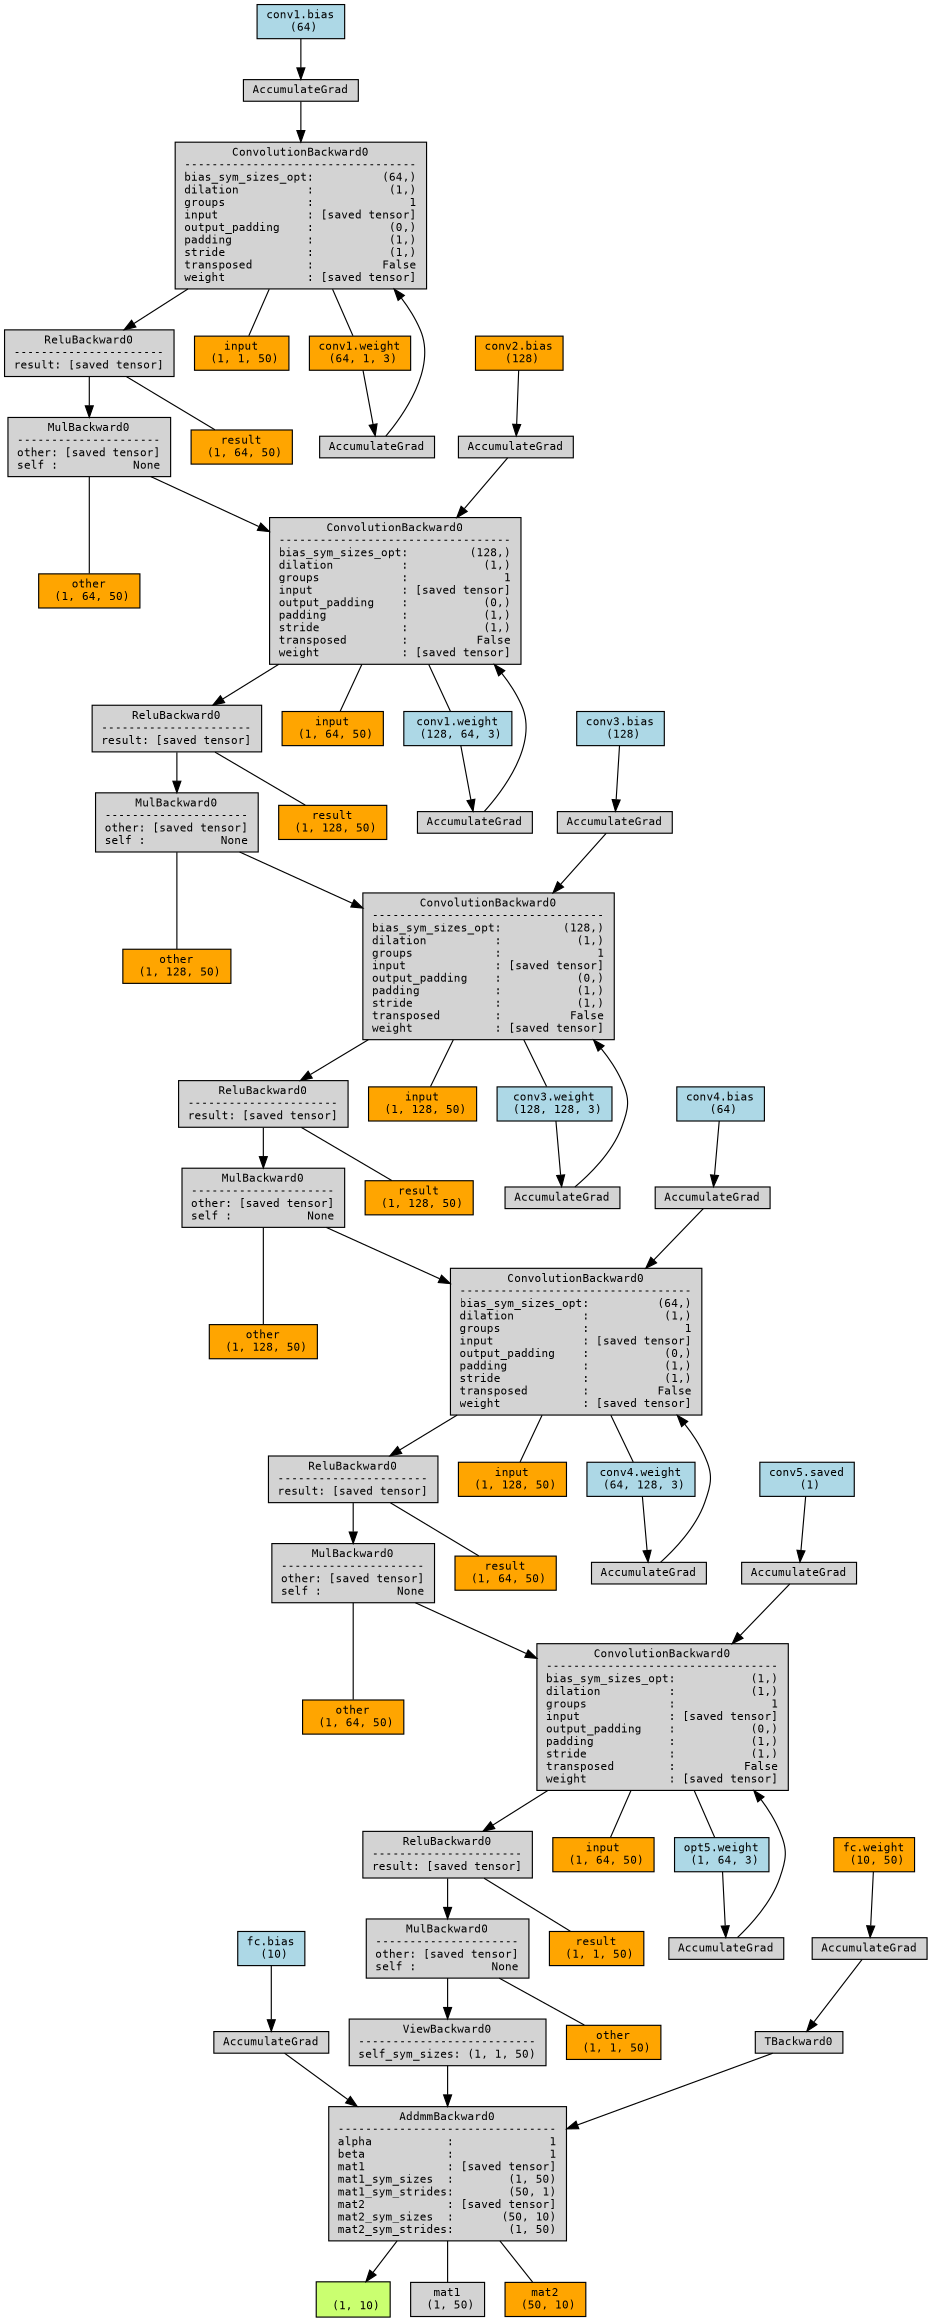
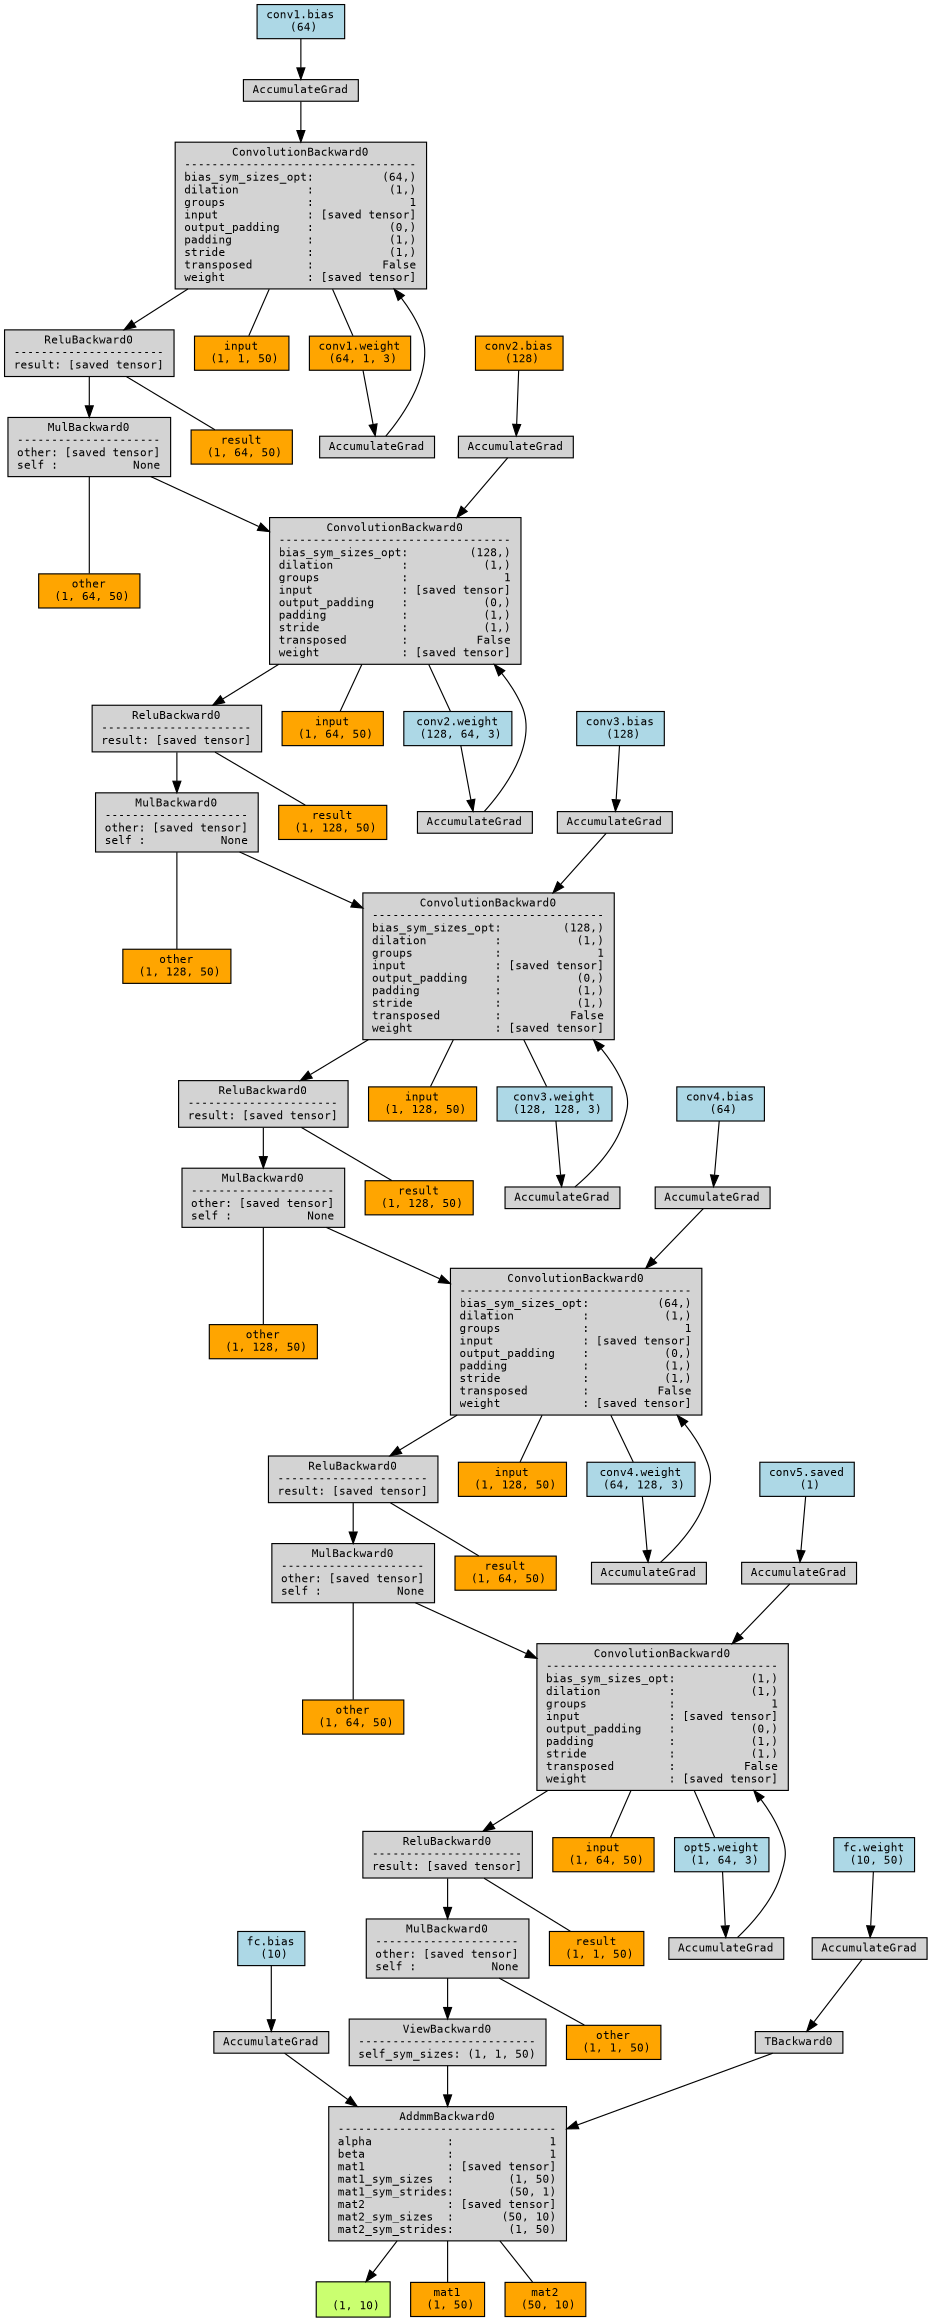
(458, 729) -> (458, 729)
(874, 1855) -> (874, 1855)
(448, 2299) -> (448, 2299)
